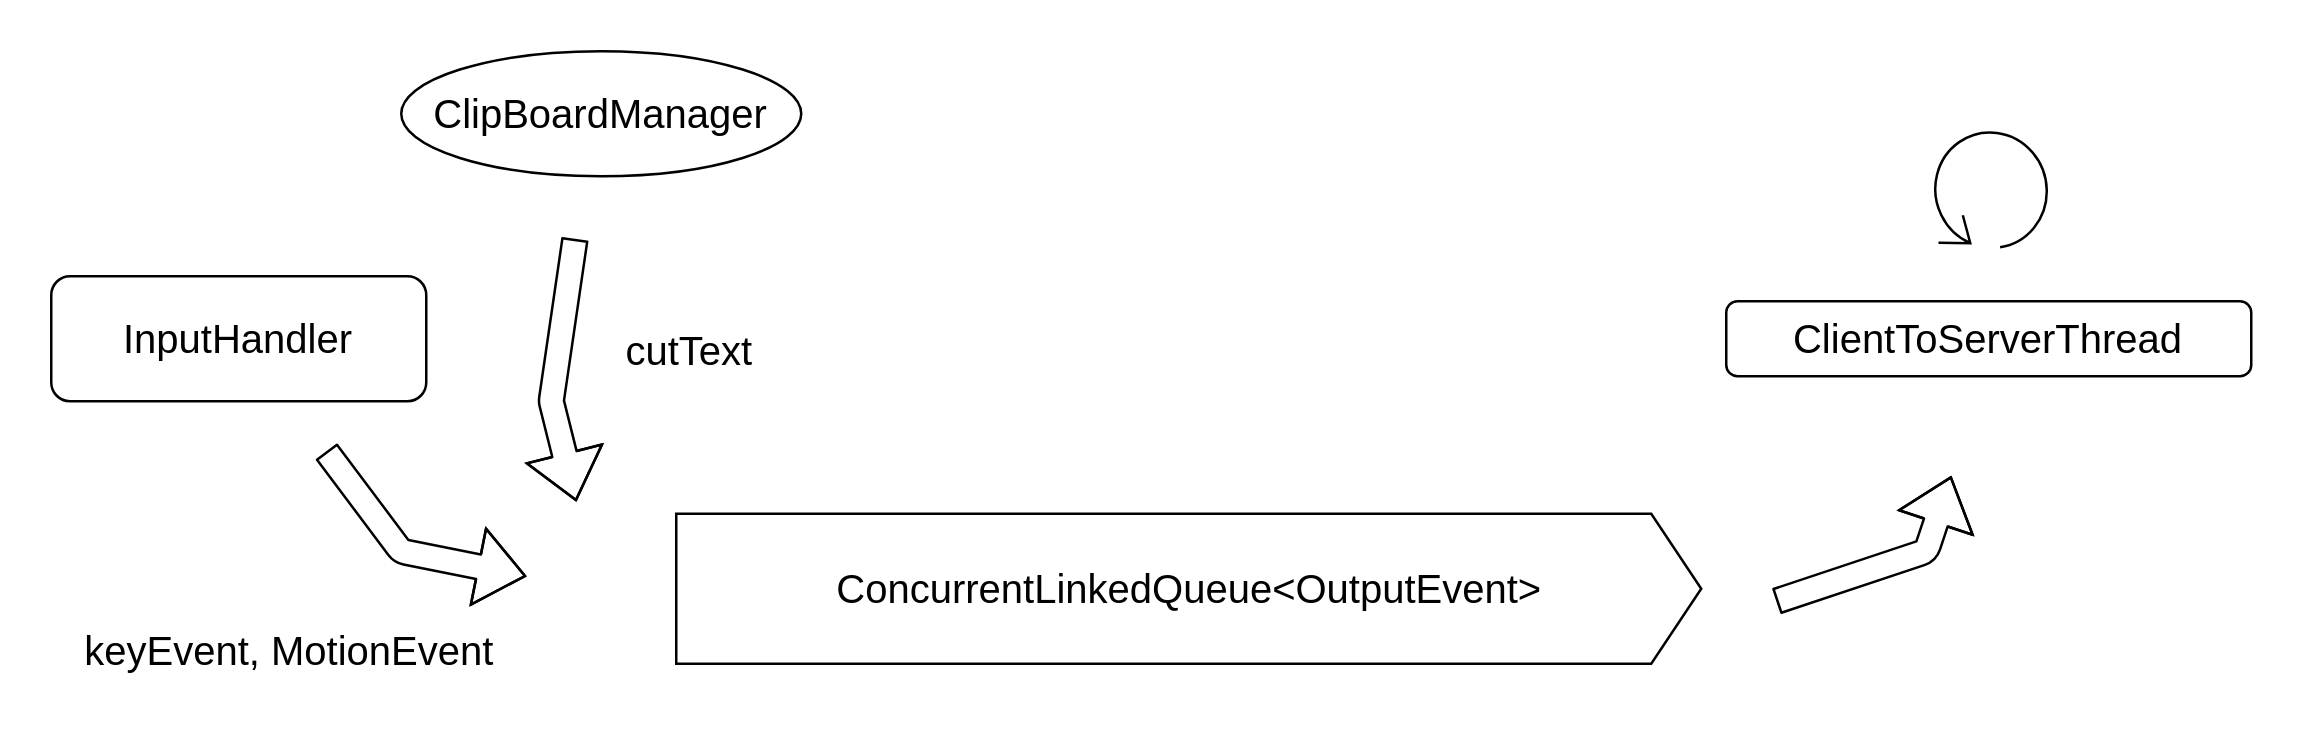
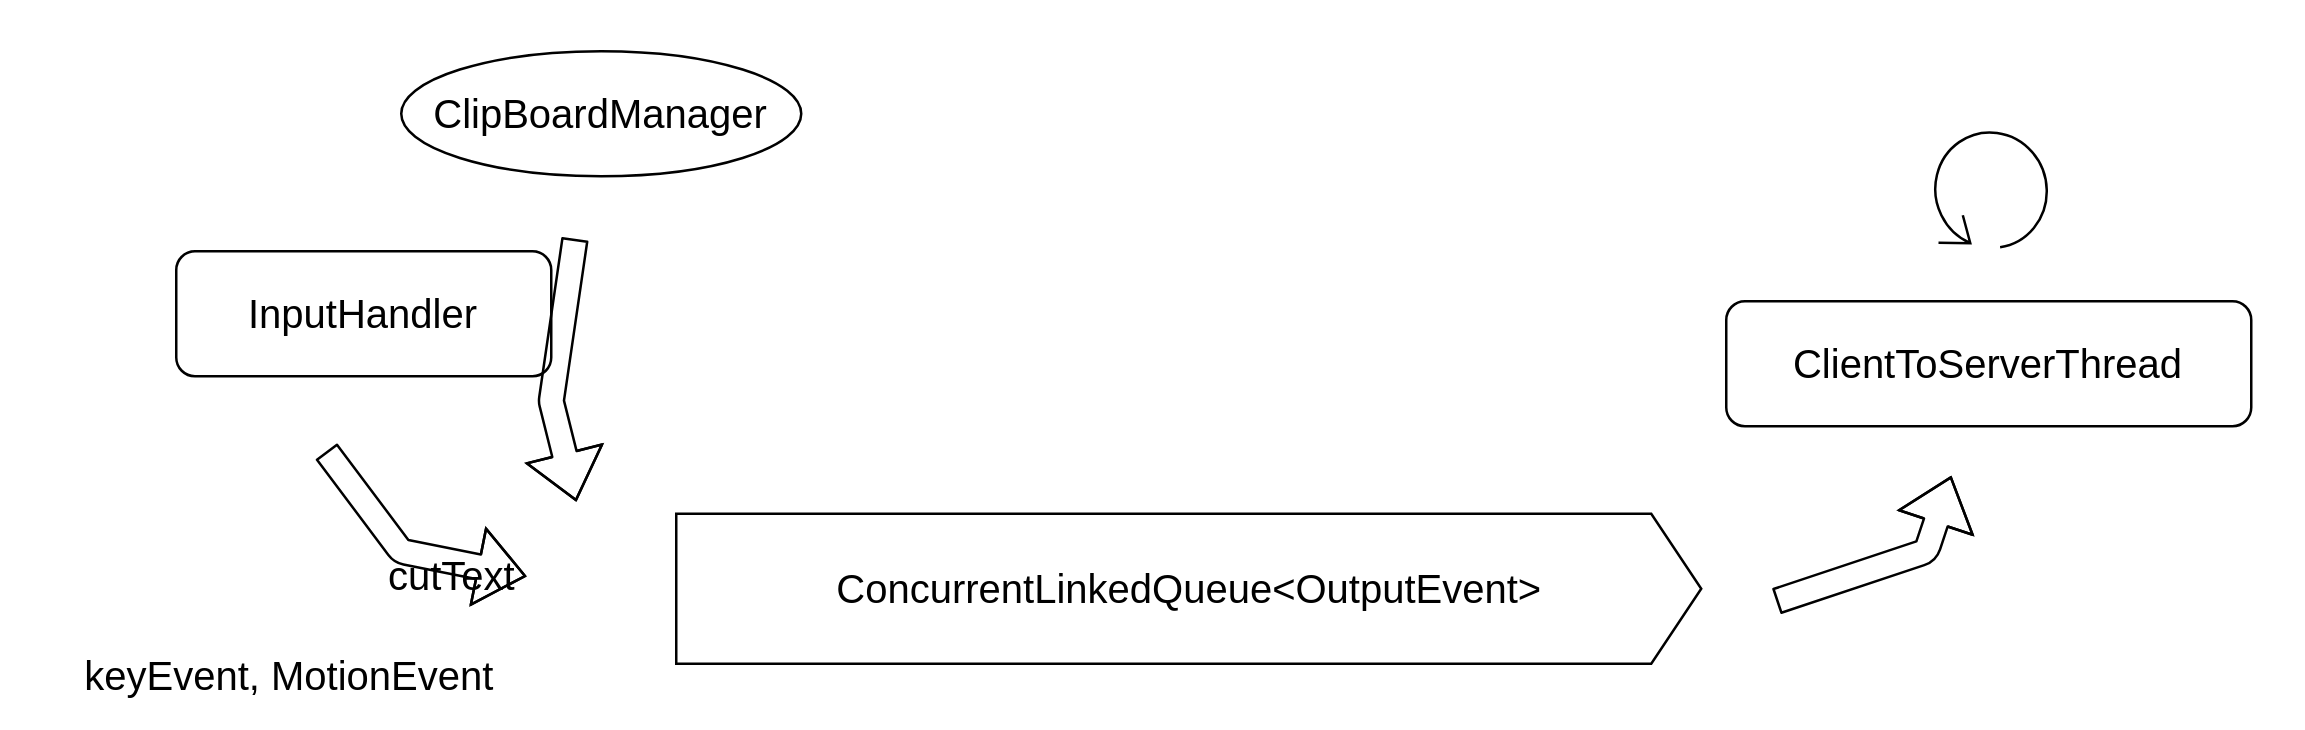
(239, 339) -> (364, 314)
(1989, 339) -> (1989, 364)
(689, 351) -> (451, 576)
(289, 651) -> (289, 676)
